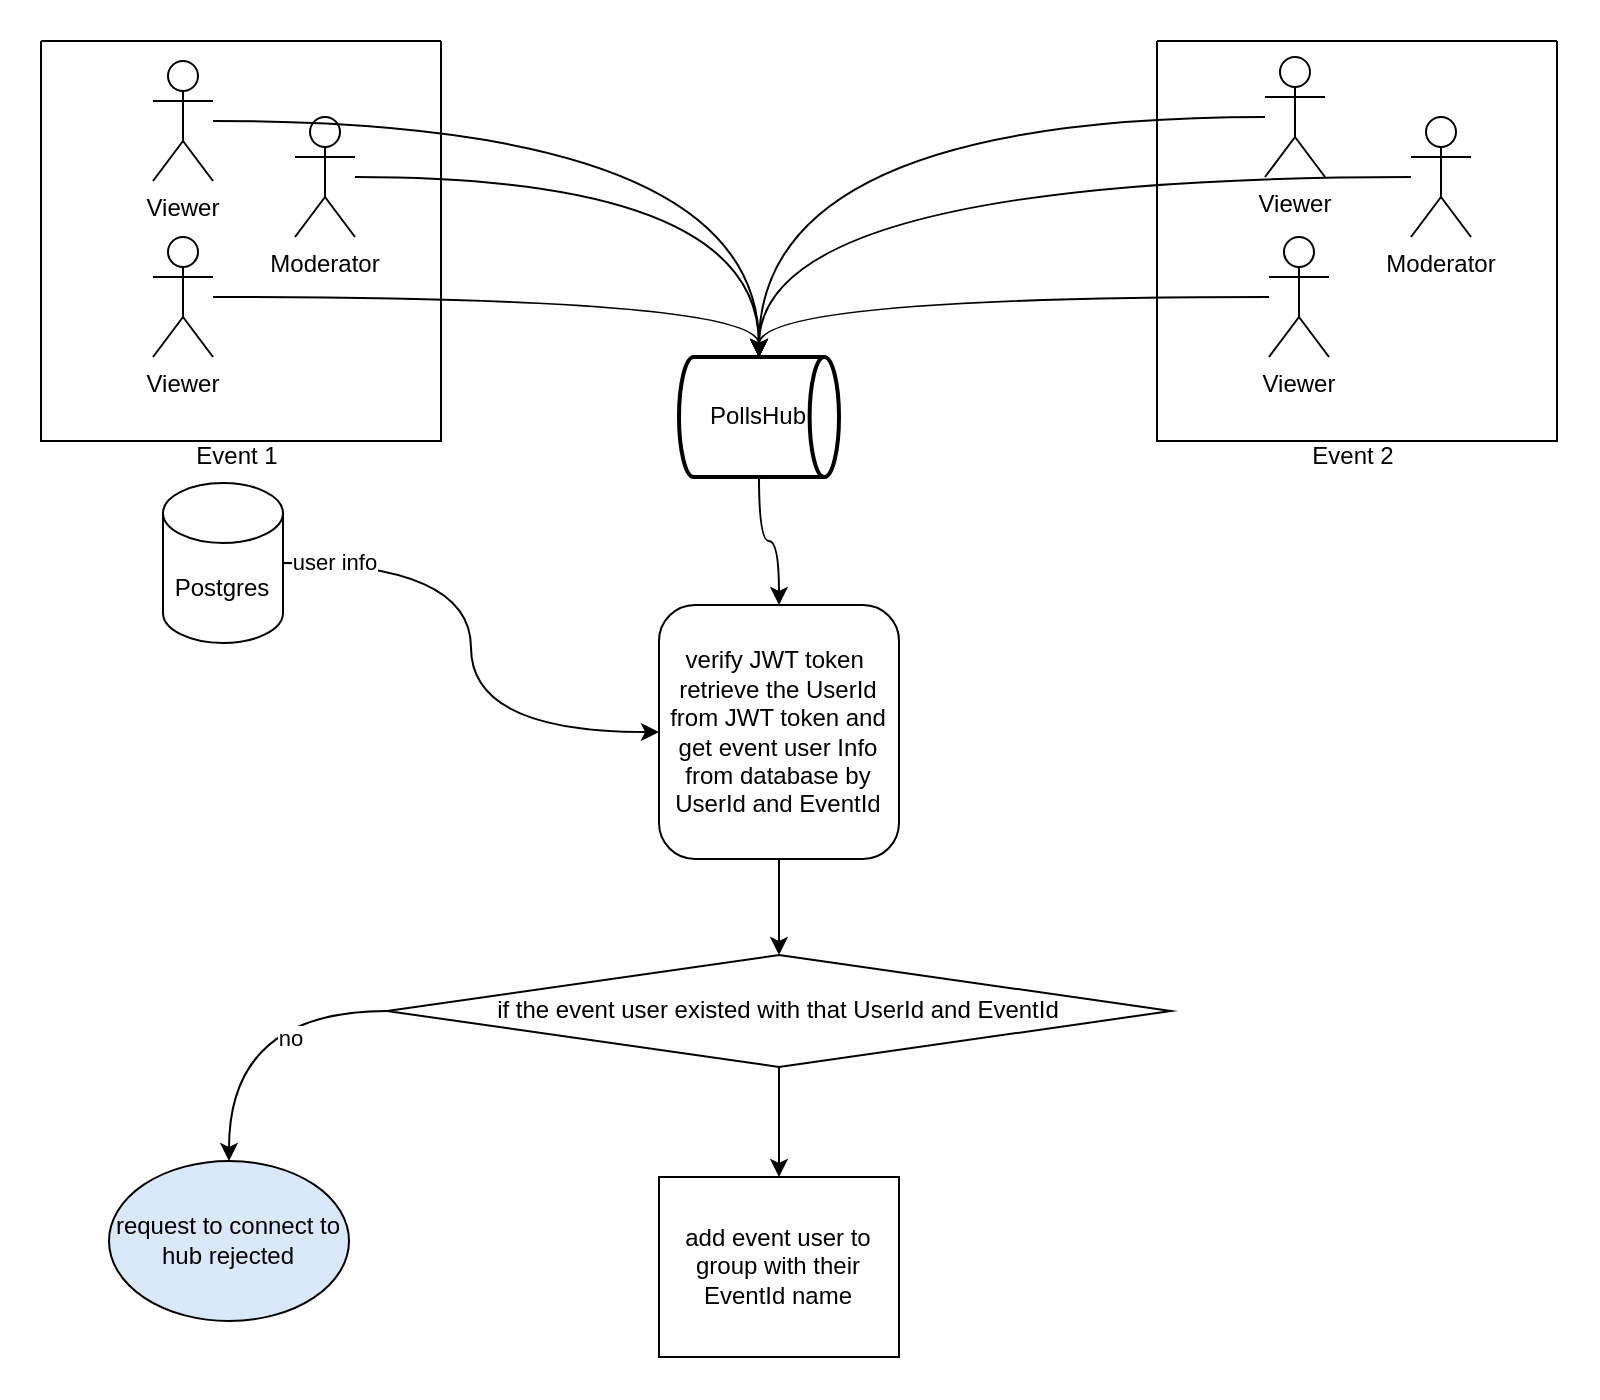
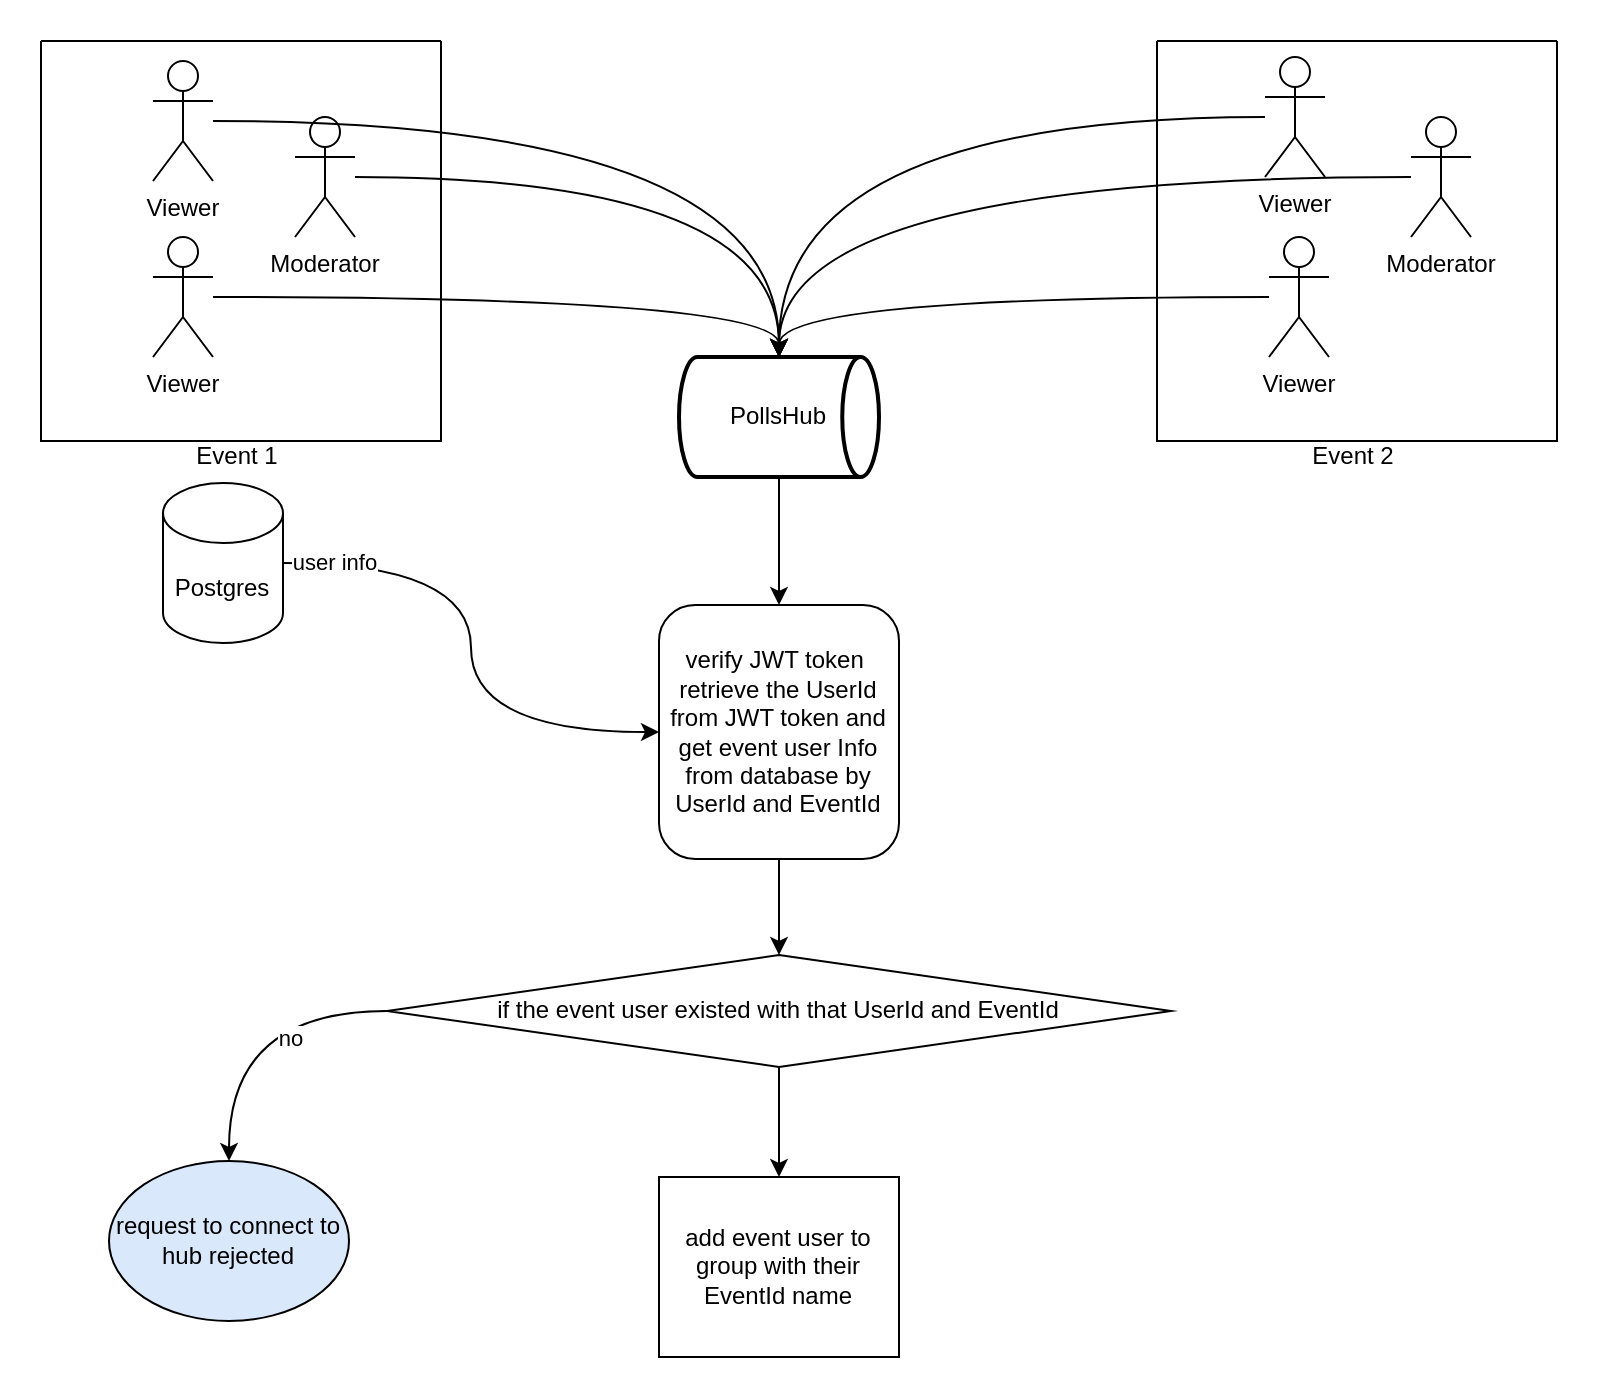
(759, 417) -> (779, 417)
